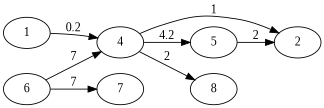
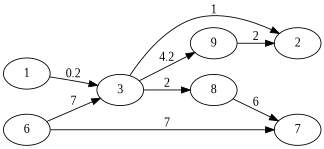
(120, 42) -> (120, 90)
(214, 42) -> (214, 43)
none -> (252, 108)
